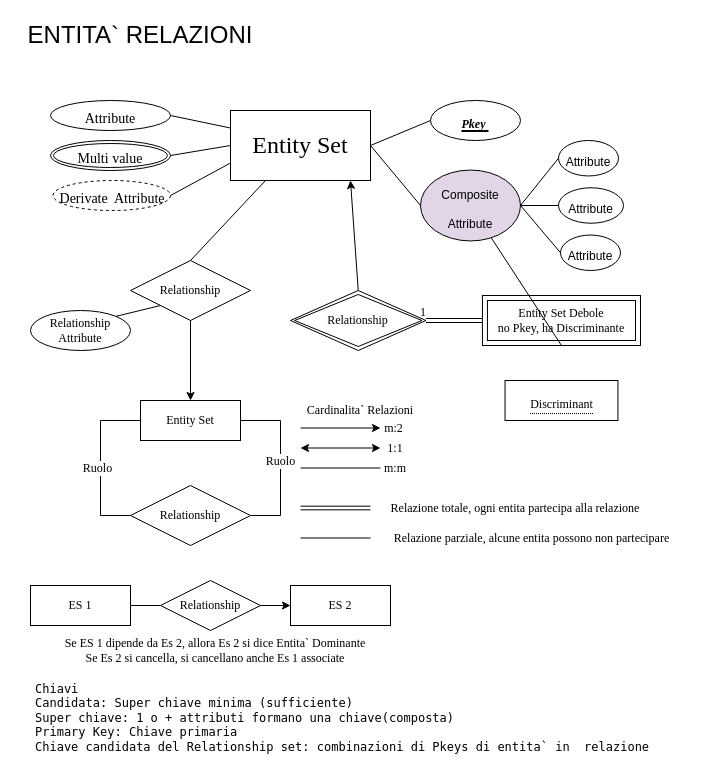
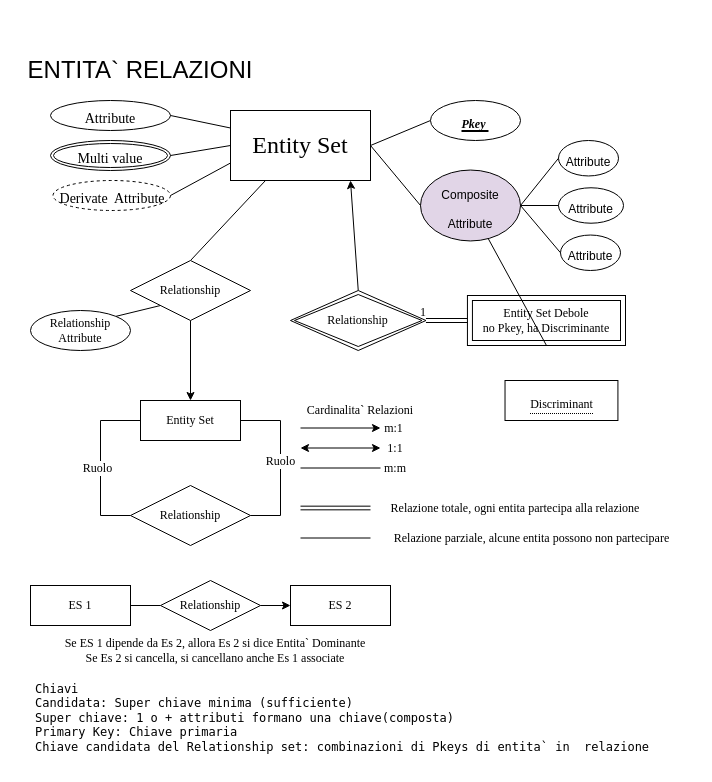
(141, 36) -> (141, 71)
(561, 321) -> (546, 321)
(396, 429) -> (396, 429)
